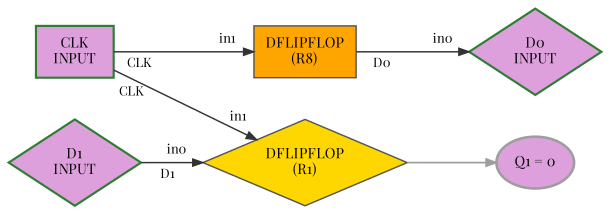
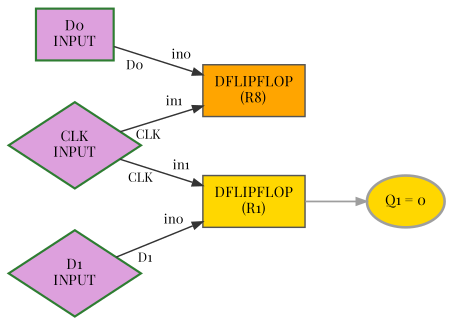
(75, 52) -> (75, 145)
(408, 52) -> (153, 59)
(535, 52) -> (75, 35)
(305, 163) -> (254, 201)
(535, 163) -> (406, 201)
